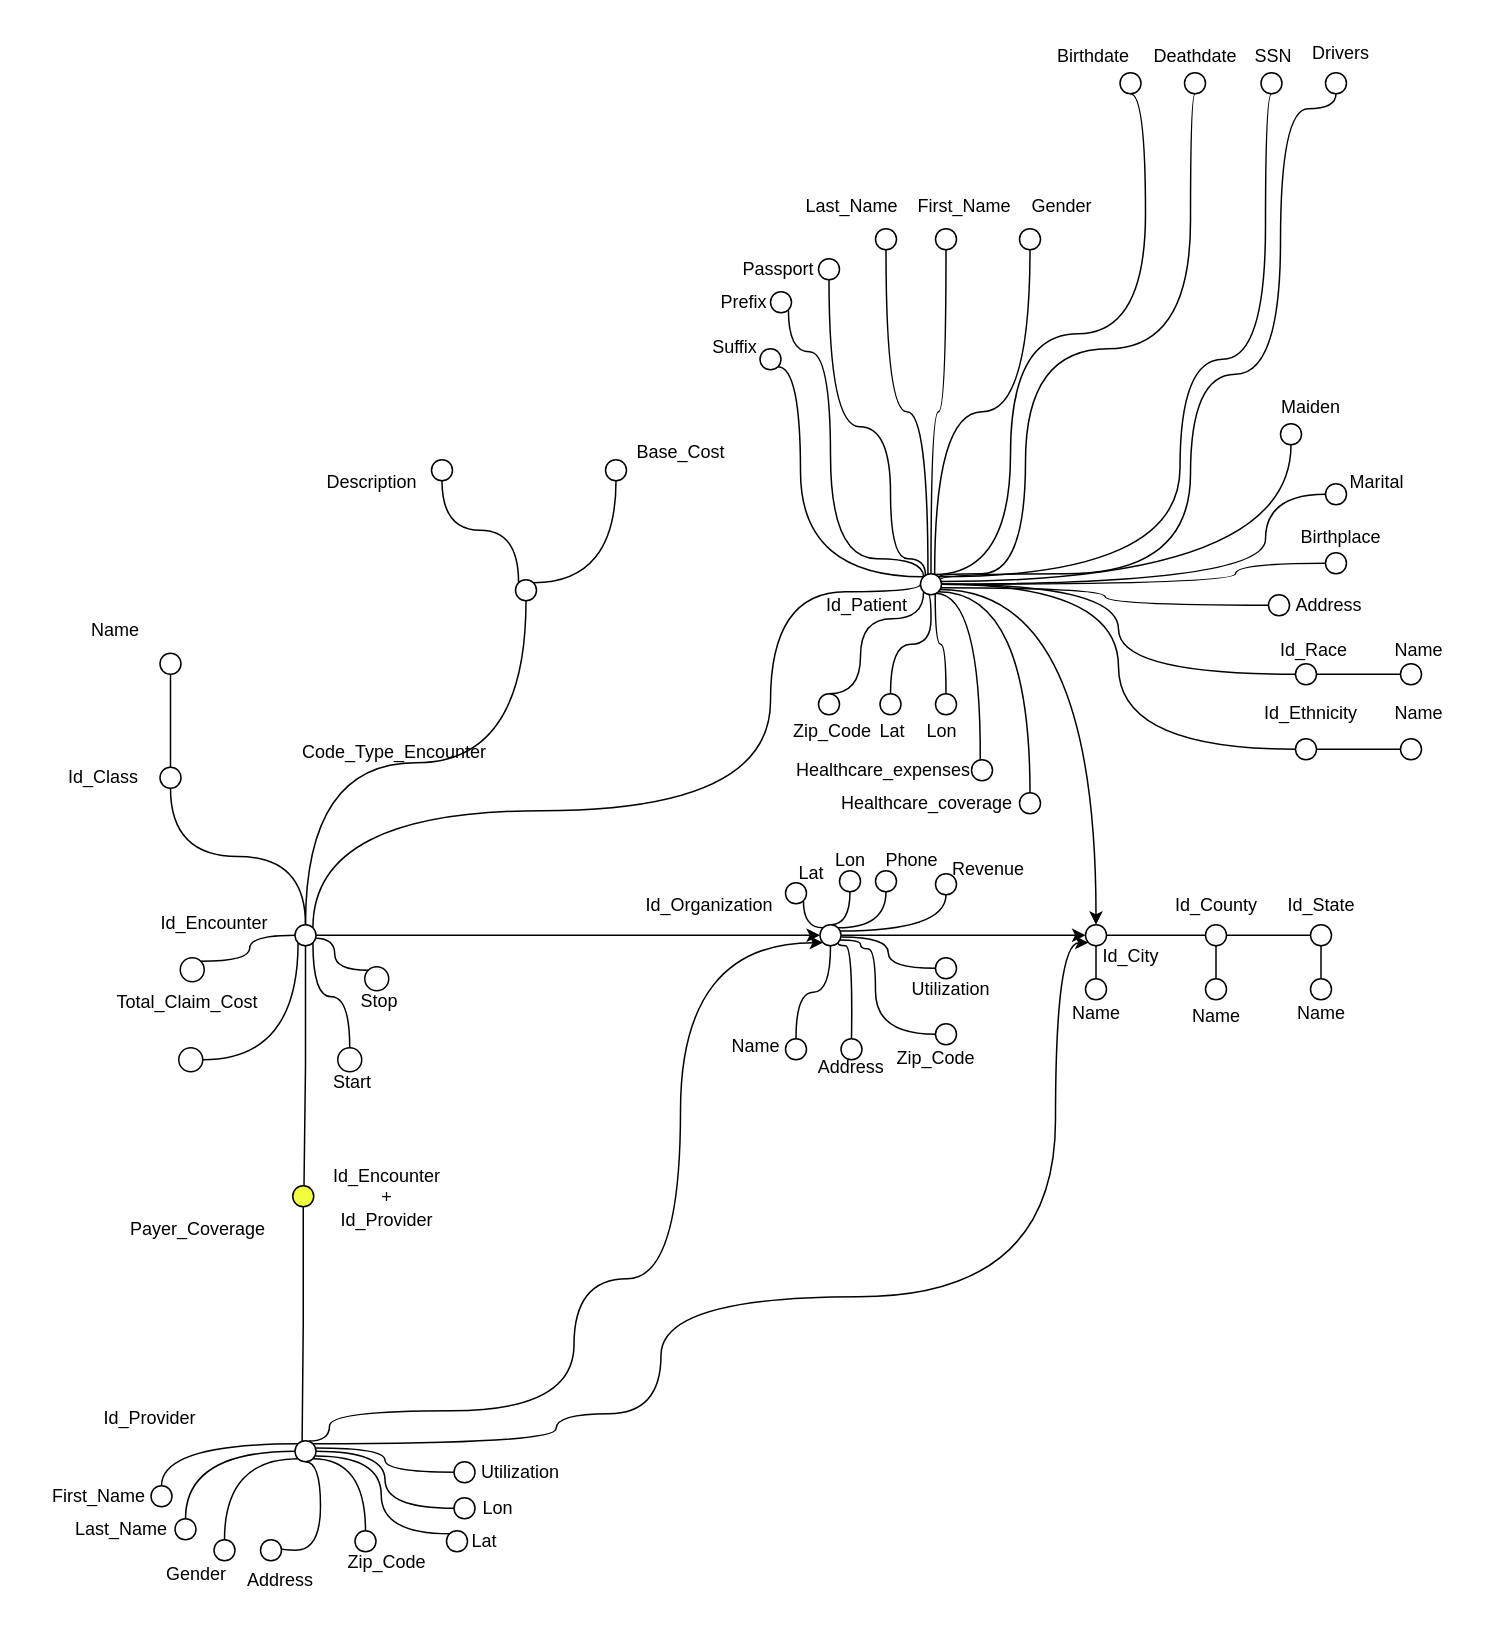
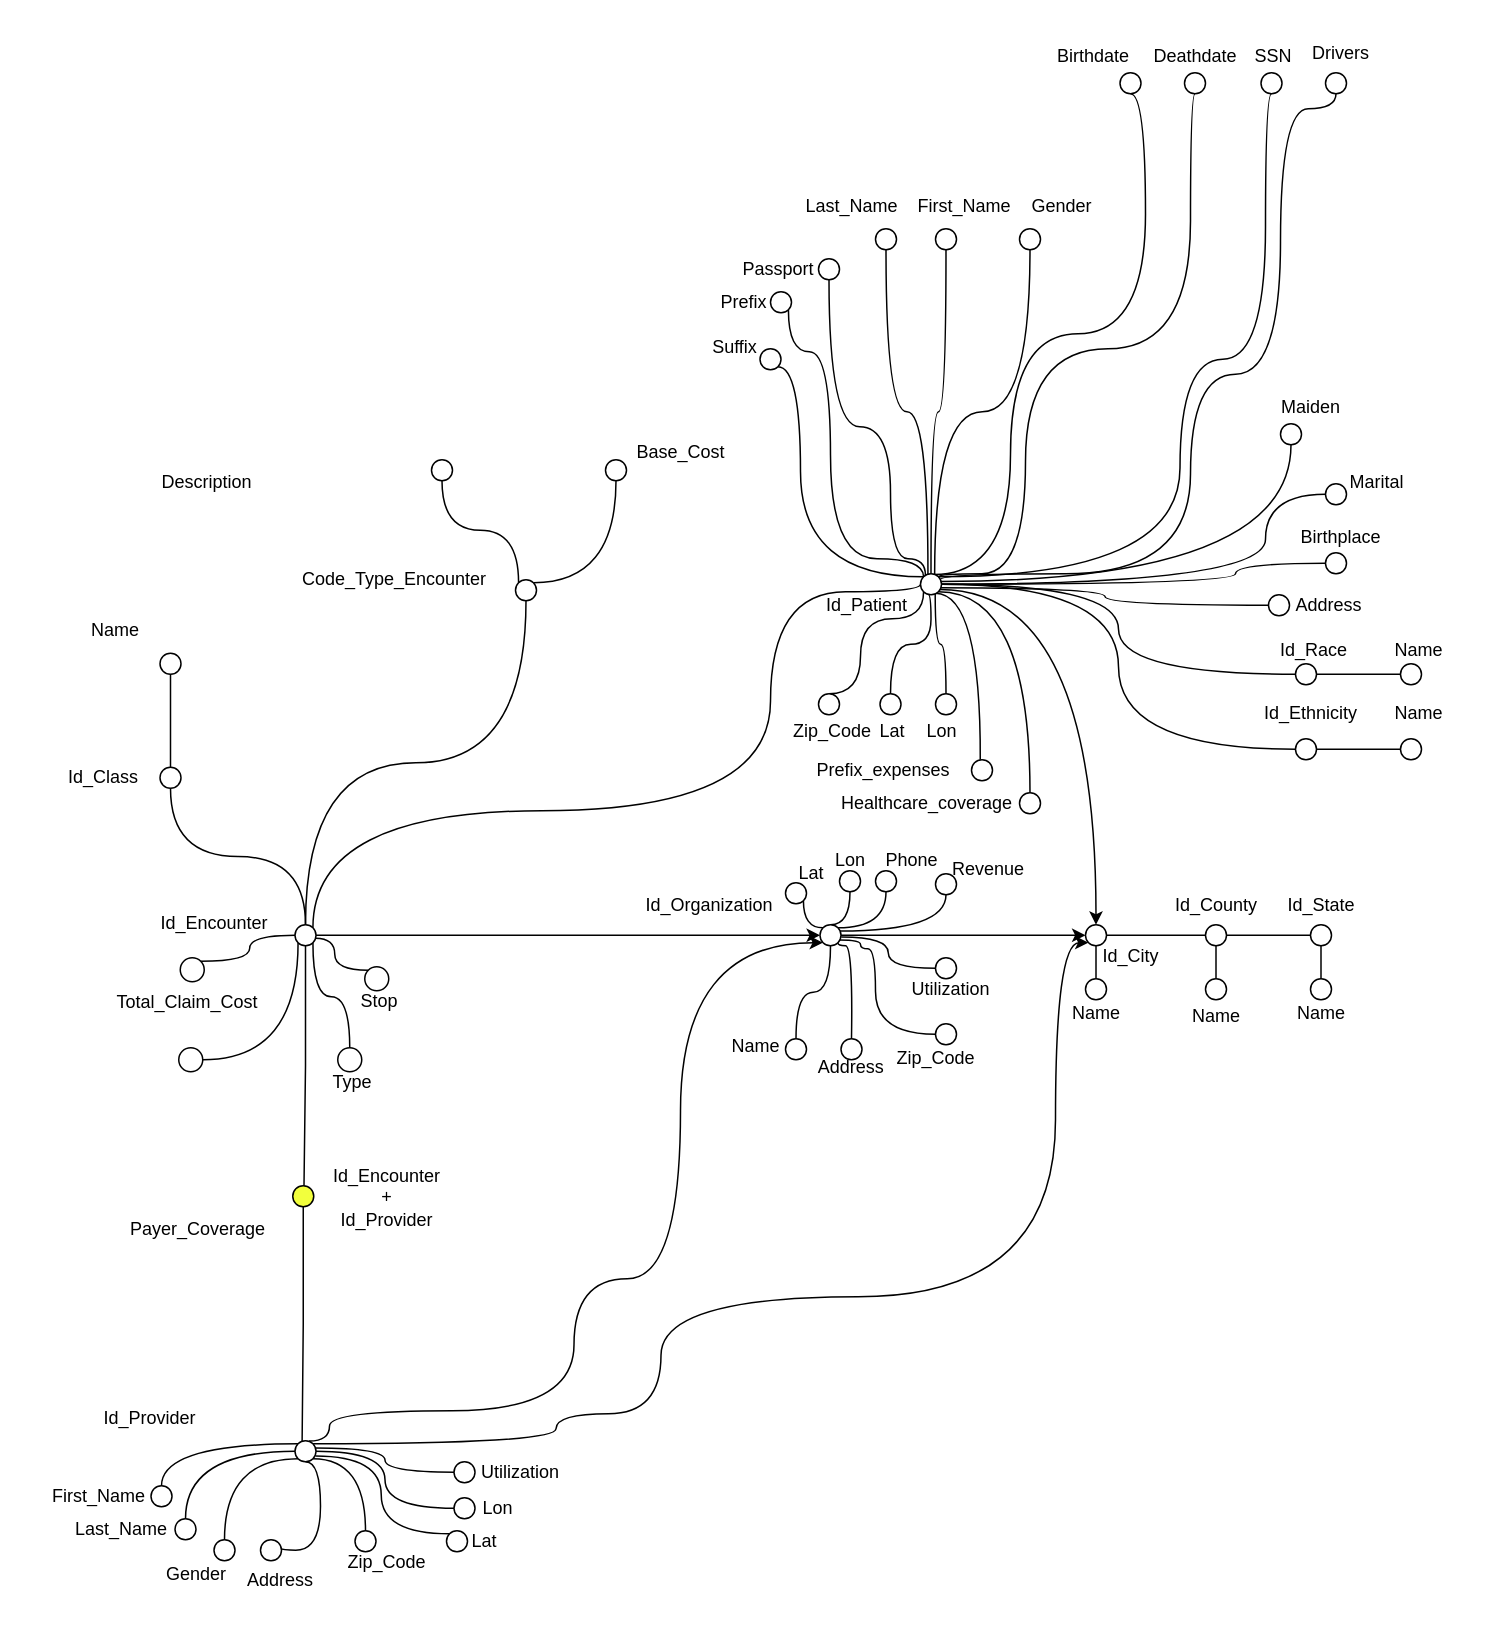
(371, 482) -> (206, 482)
(394, 763) -> (394, 590)
(884, 770) -> (884, 770)
(353, 1082) -> (353, 1082)
